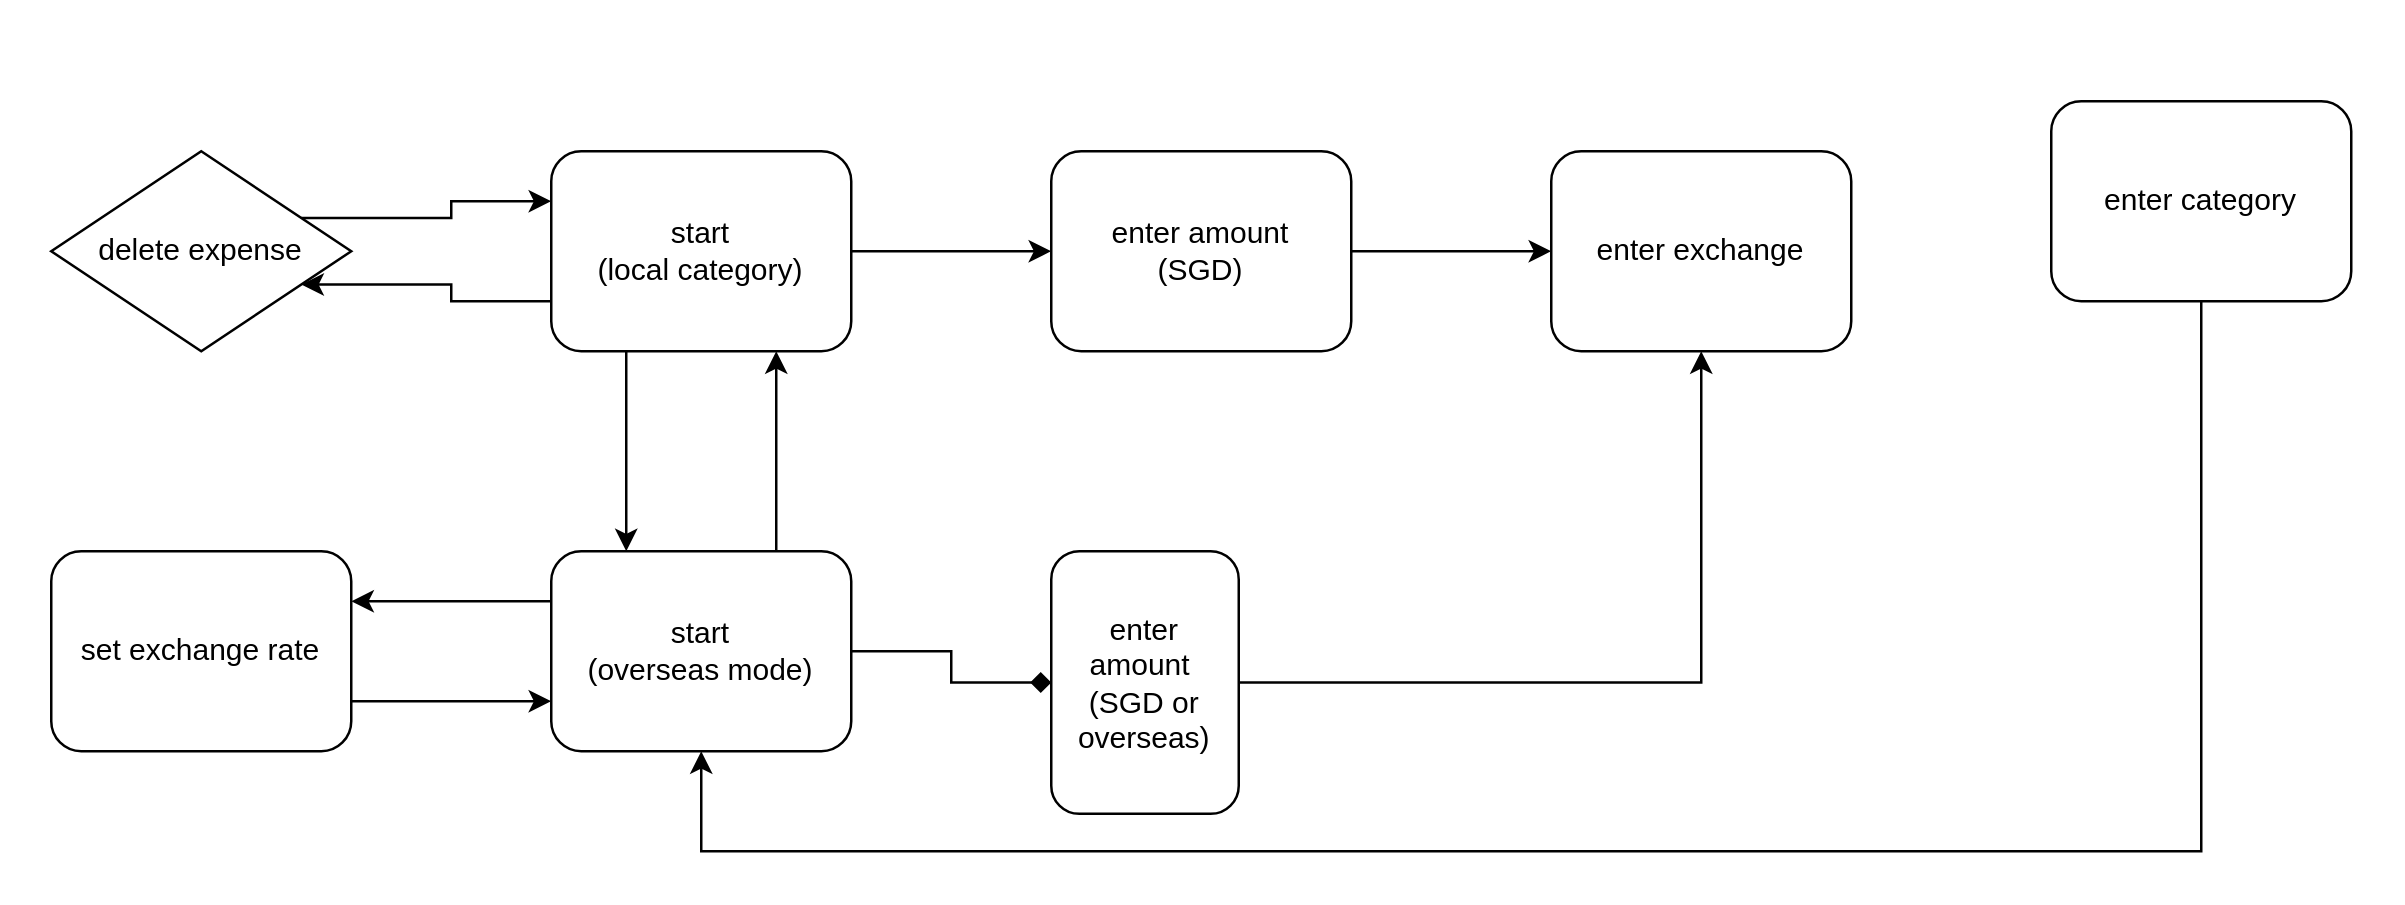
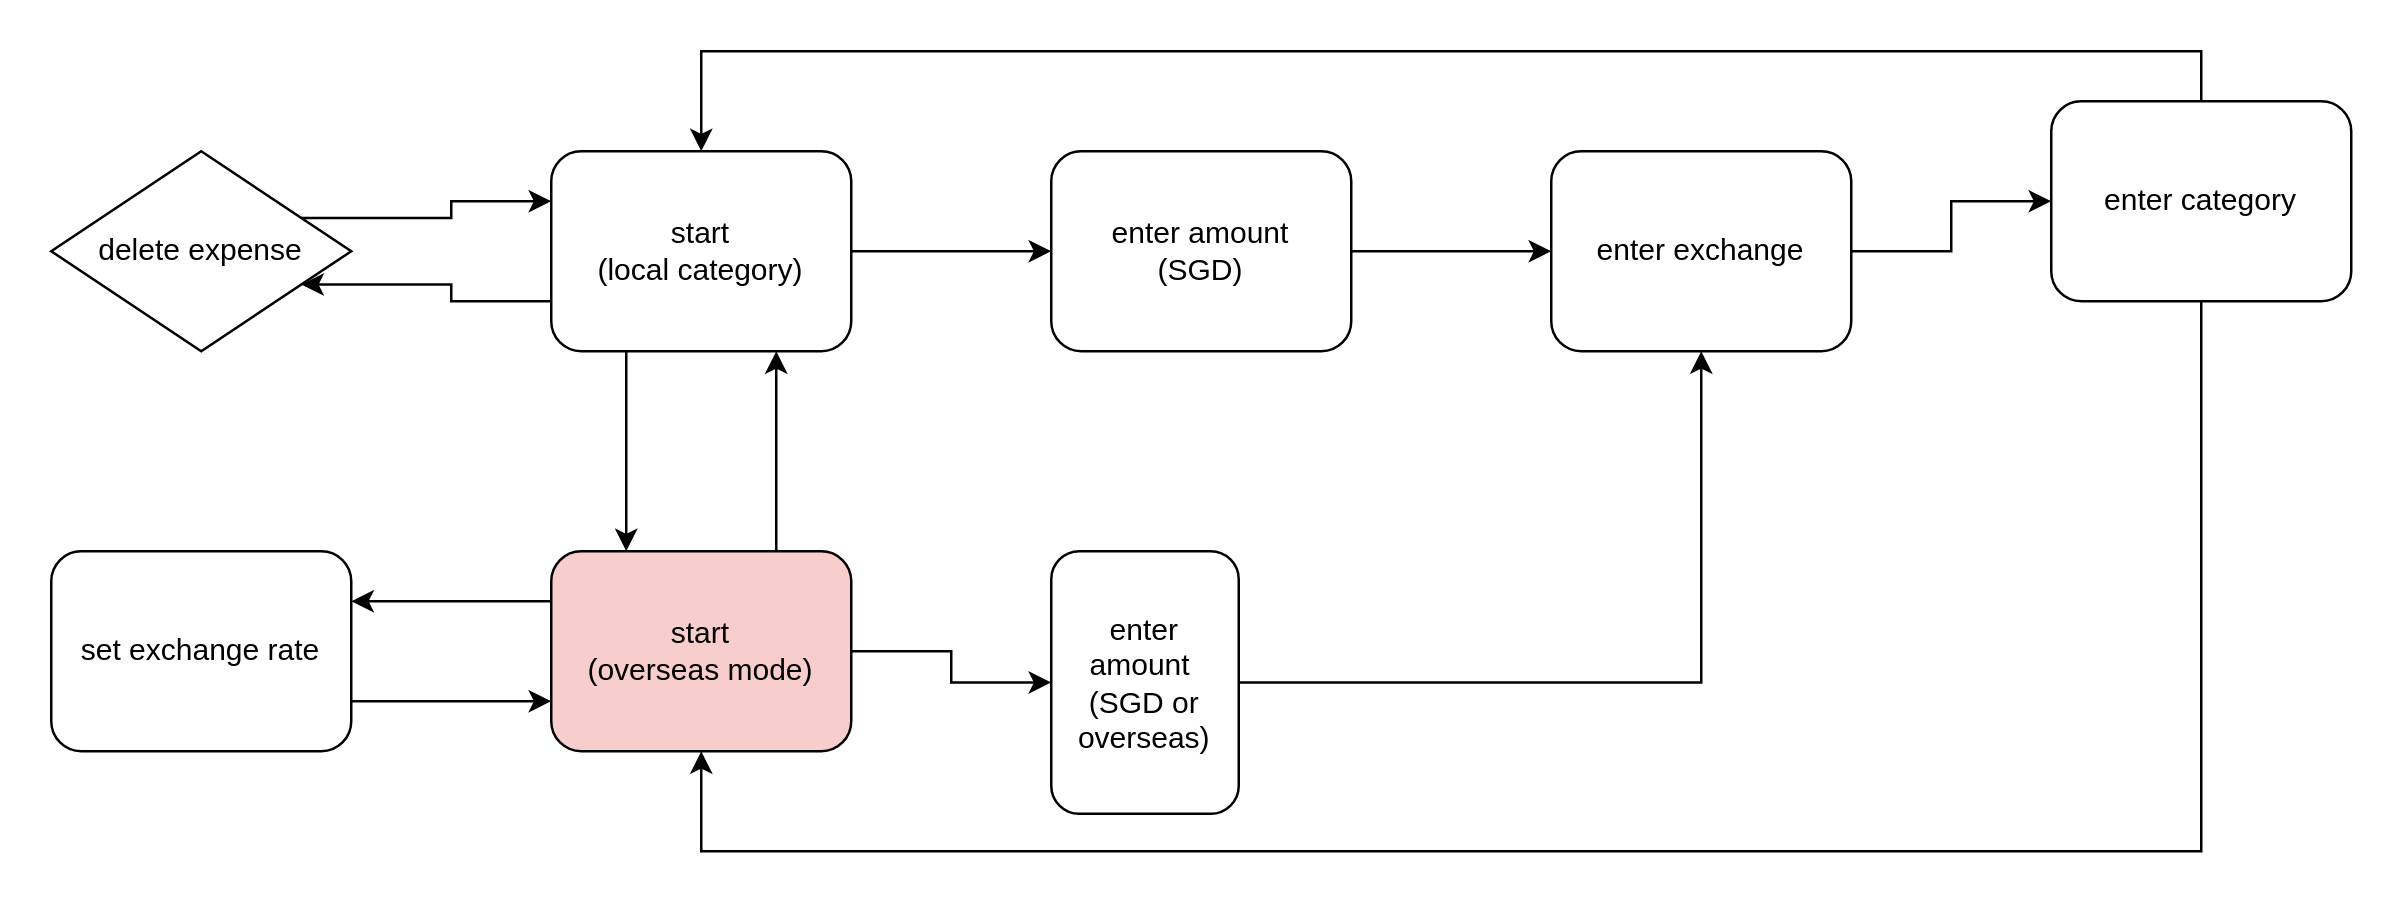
none -> (1434, 51)
none -> (1951, 234)
(701, 651) -> (701, 651)
(1031, 683) -> (1032, 683)
